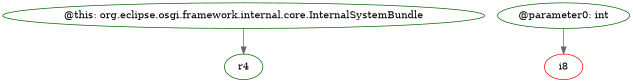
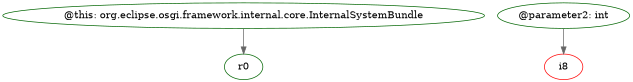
(564, 16) -> (564, 16)
(244, 67) -> (244, 67)
